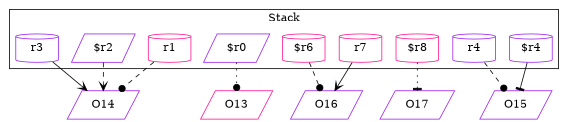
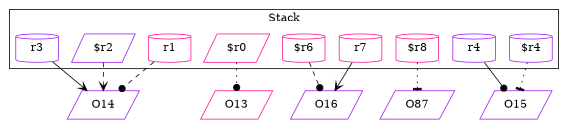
(237, 48) -> (237, 48)
(493, 74) -> (493, 74)
(524, 75) -> (524, 75)
(417, 105) -> (417, 105)
